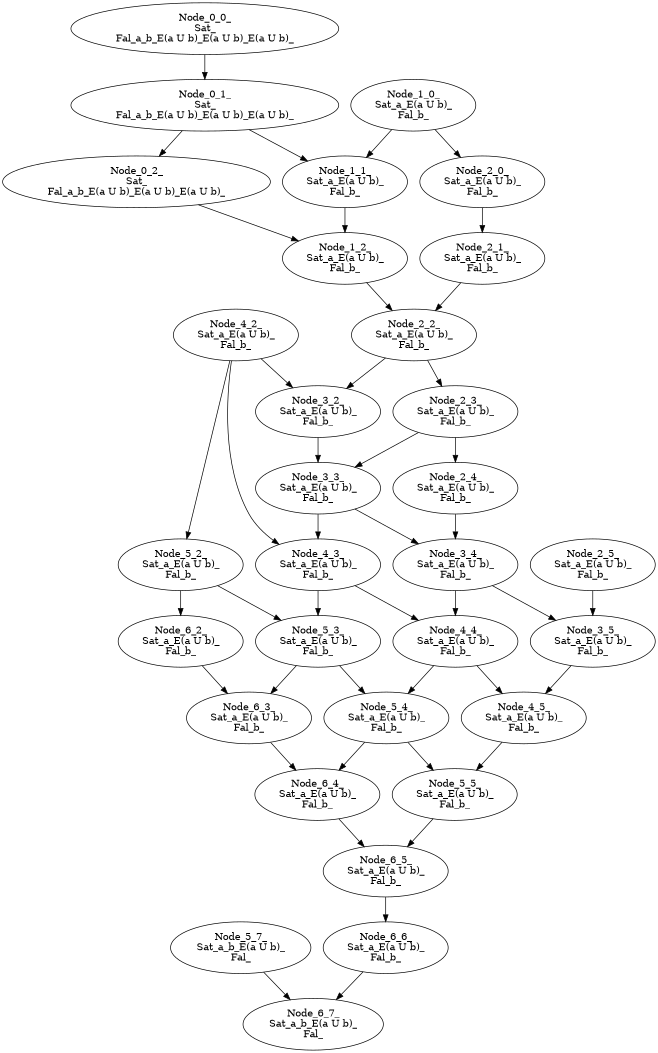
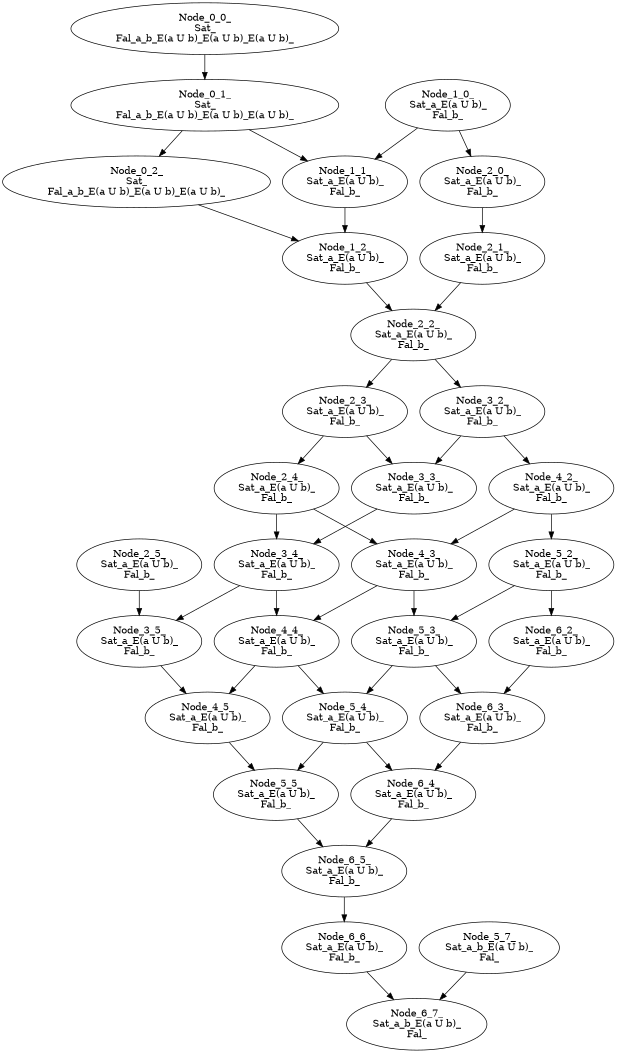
(274, 371) -> (514, 447)
(318, 523) -> (341, 524)
